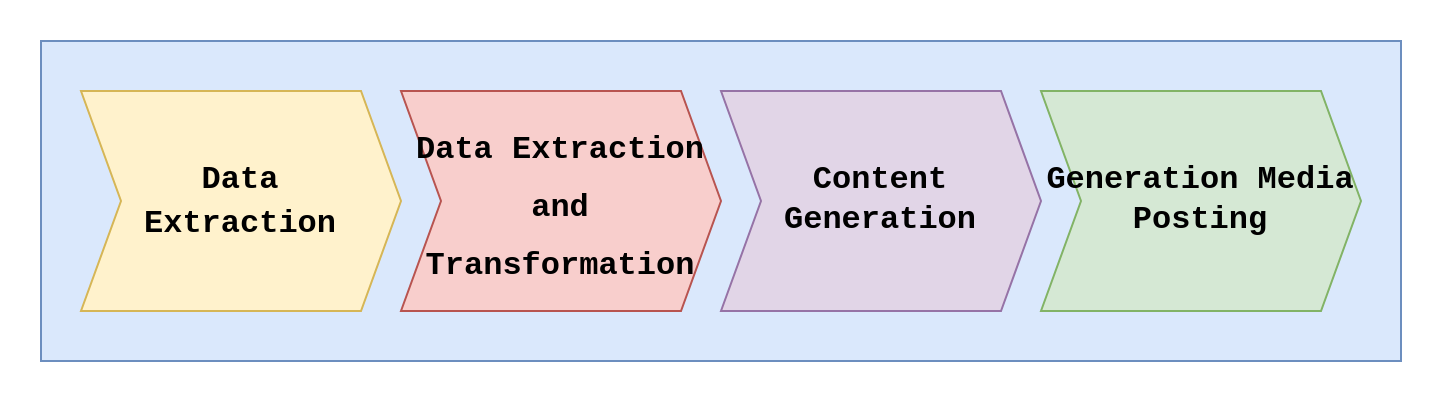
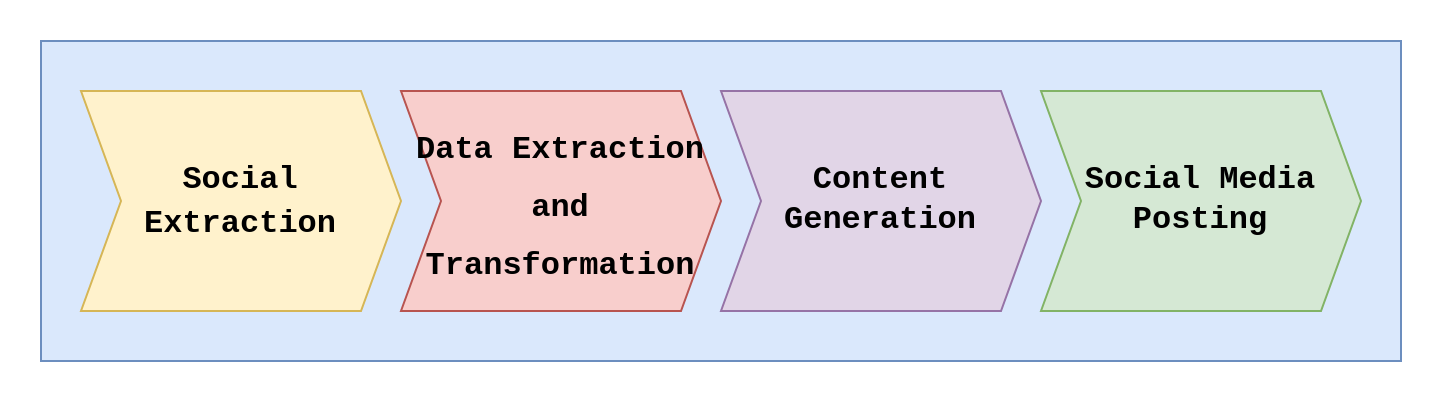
(241, 201) -> (241, 201)
(1201, 201) -> (1201, 201)
